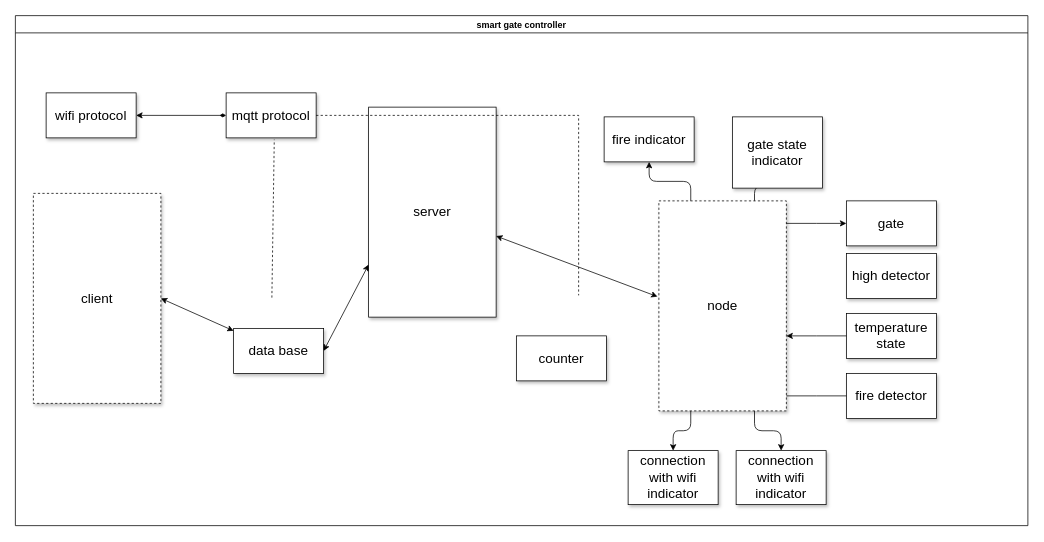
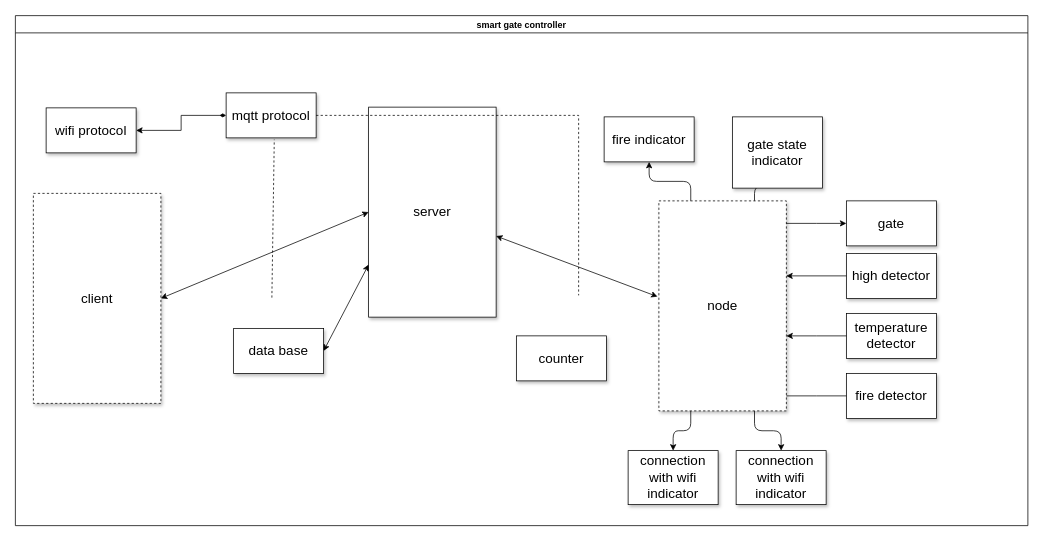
(91, 115) -> (91, 130)
none -> (793, 276)
(197, 314) -> (264, 255)
(891, 336) -> (891, 336)
